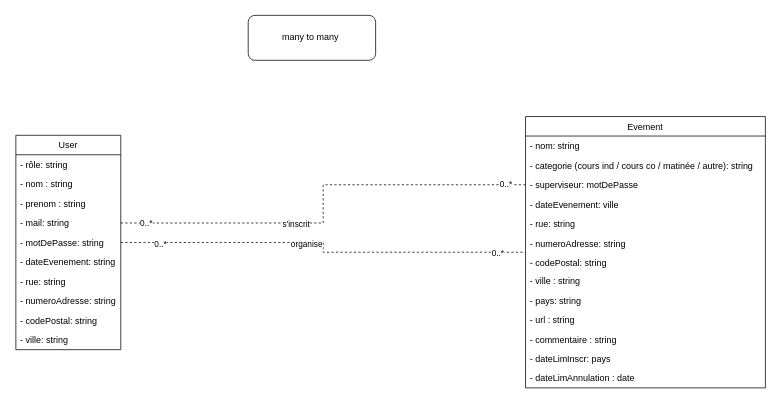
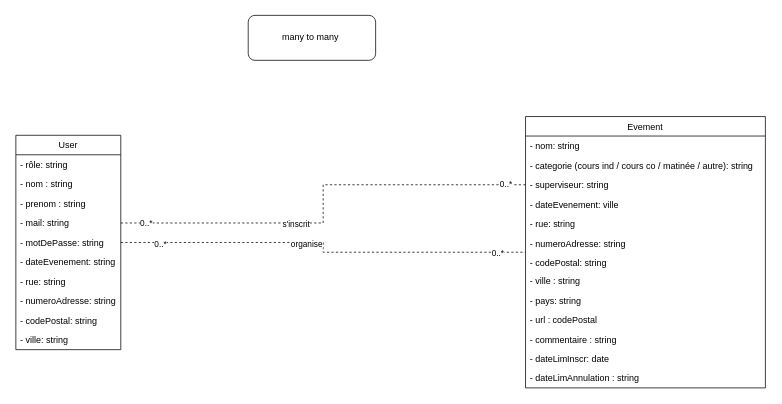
(588, 185) -> (577, 185)
(558, 320) -> (568, 320)
(575, 359) -> (575, 359)
(587, 379) -> (591, 379)
